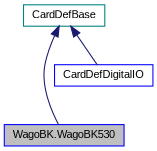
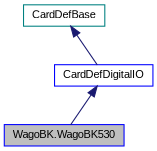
(44, 81) -> (81, 110)
